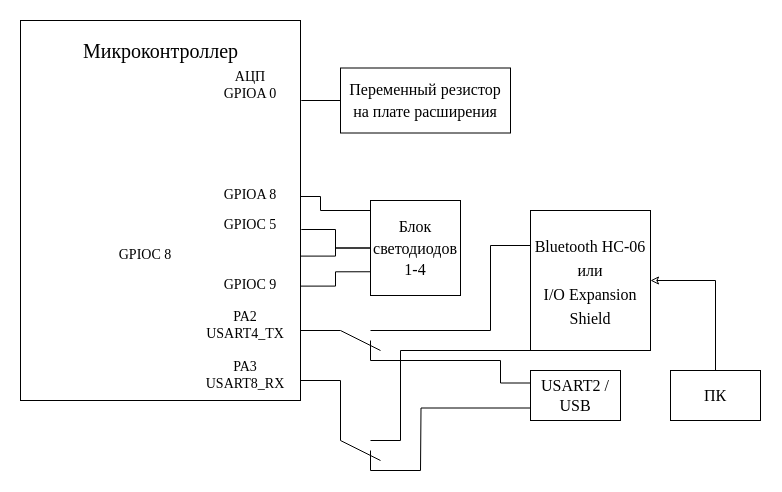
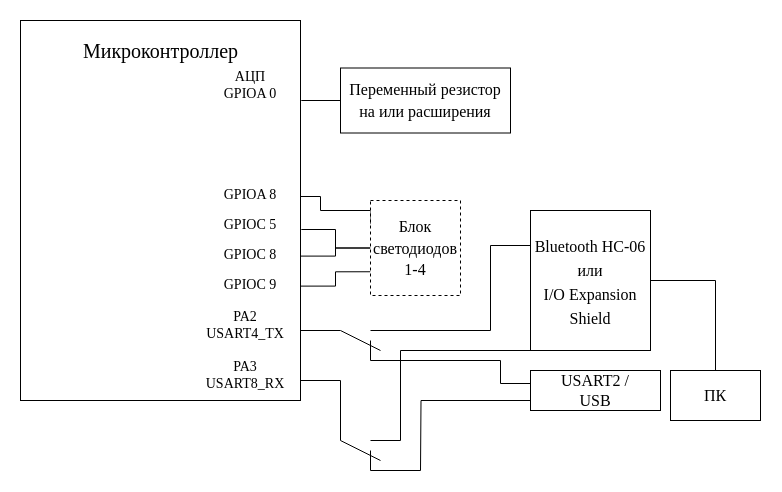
(426, 101) -> (426, 101)
(416, 248) -> (416, 248)
(146, 256) -> (251, 256)
(658, 281) -> (656, 281)
(576, 396) -> (596, 391)
